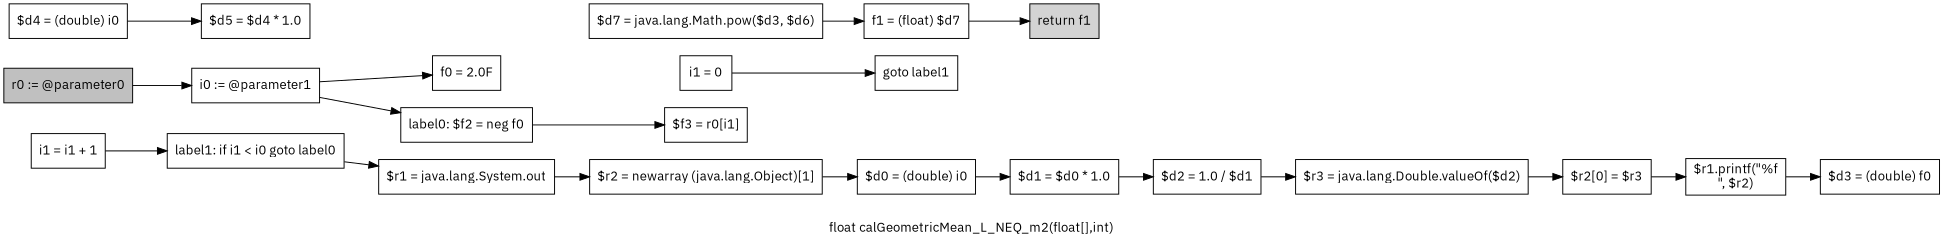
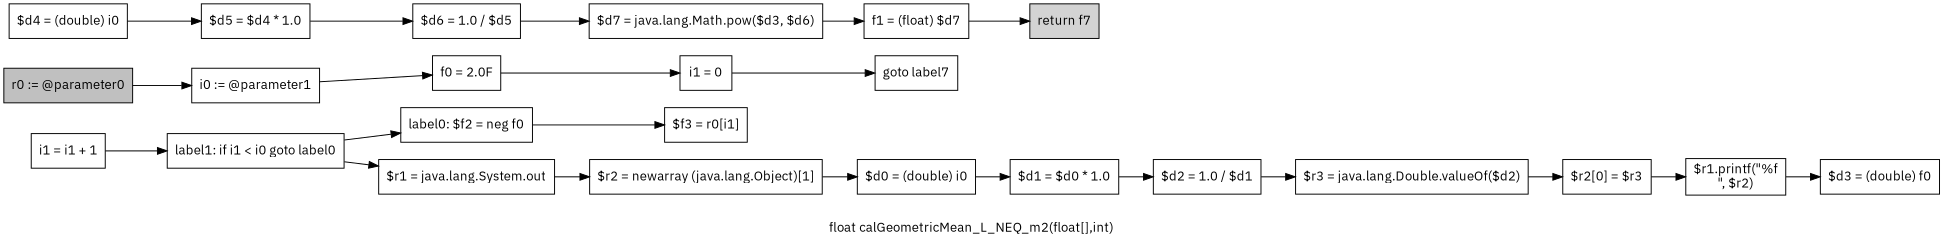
none -> (467, 21)
(1064, 21) -> (1064, 21)
none -> (586, 73)
(916, 73) -> (916, 73)
(355, 104) -> (368, 137)
